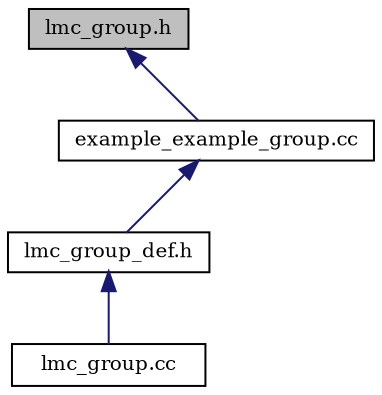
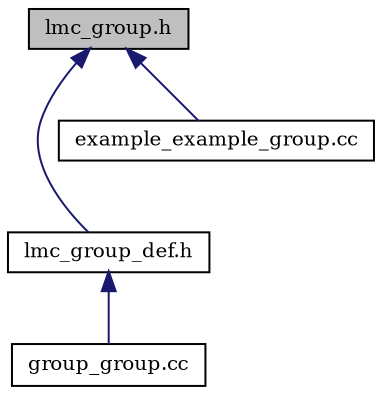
(155, 204) -> (39, 150)
(109, 365) -> (109, 365)
